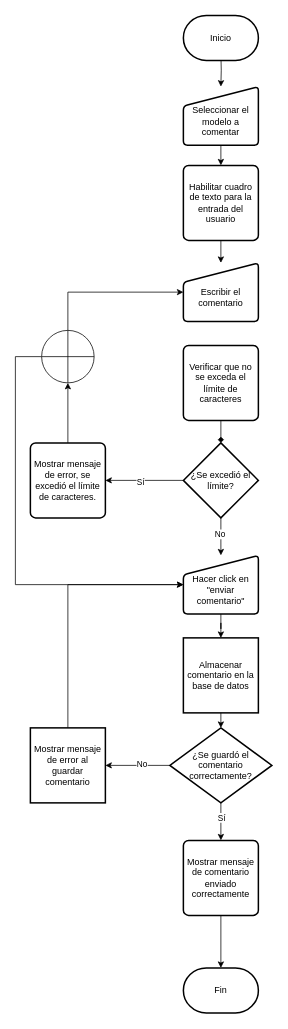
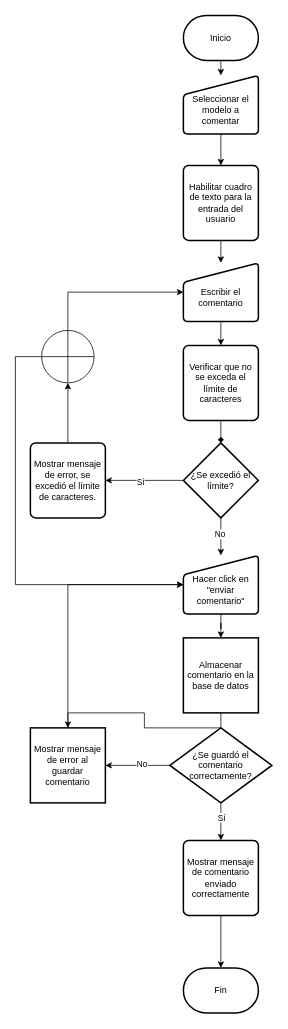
(221, 116) -> (221, 105)
none -> (221, 339)
(221, 721) -> (144, 721)
